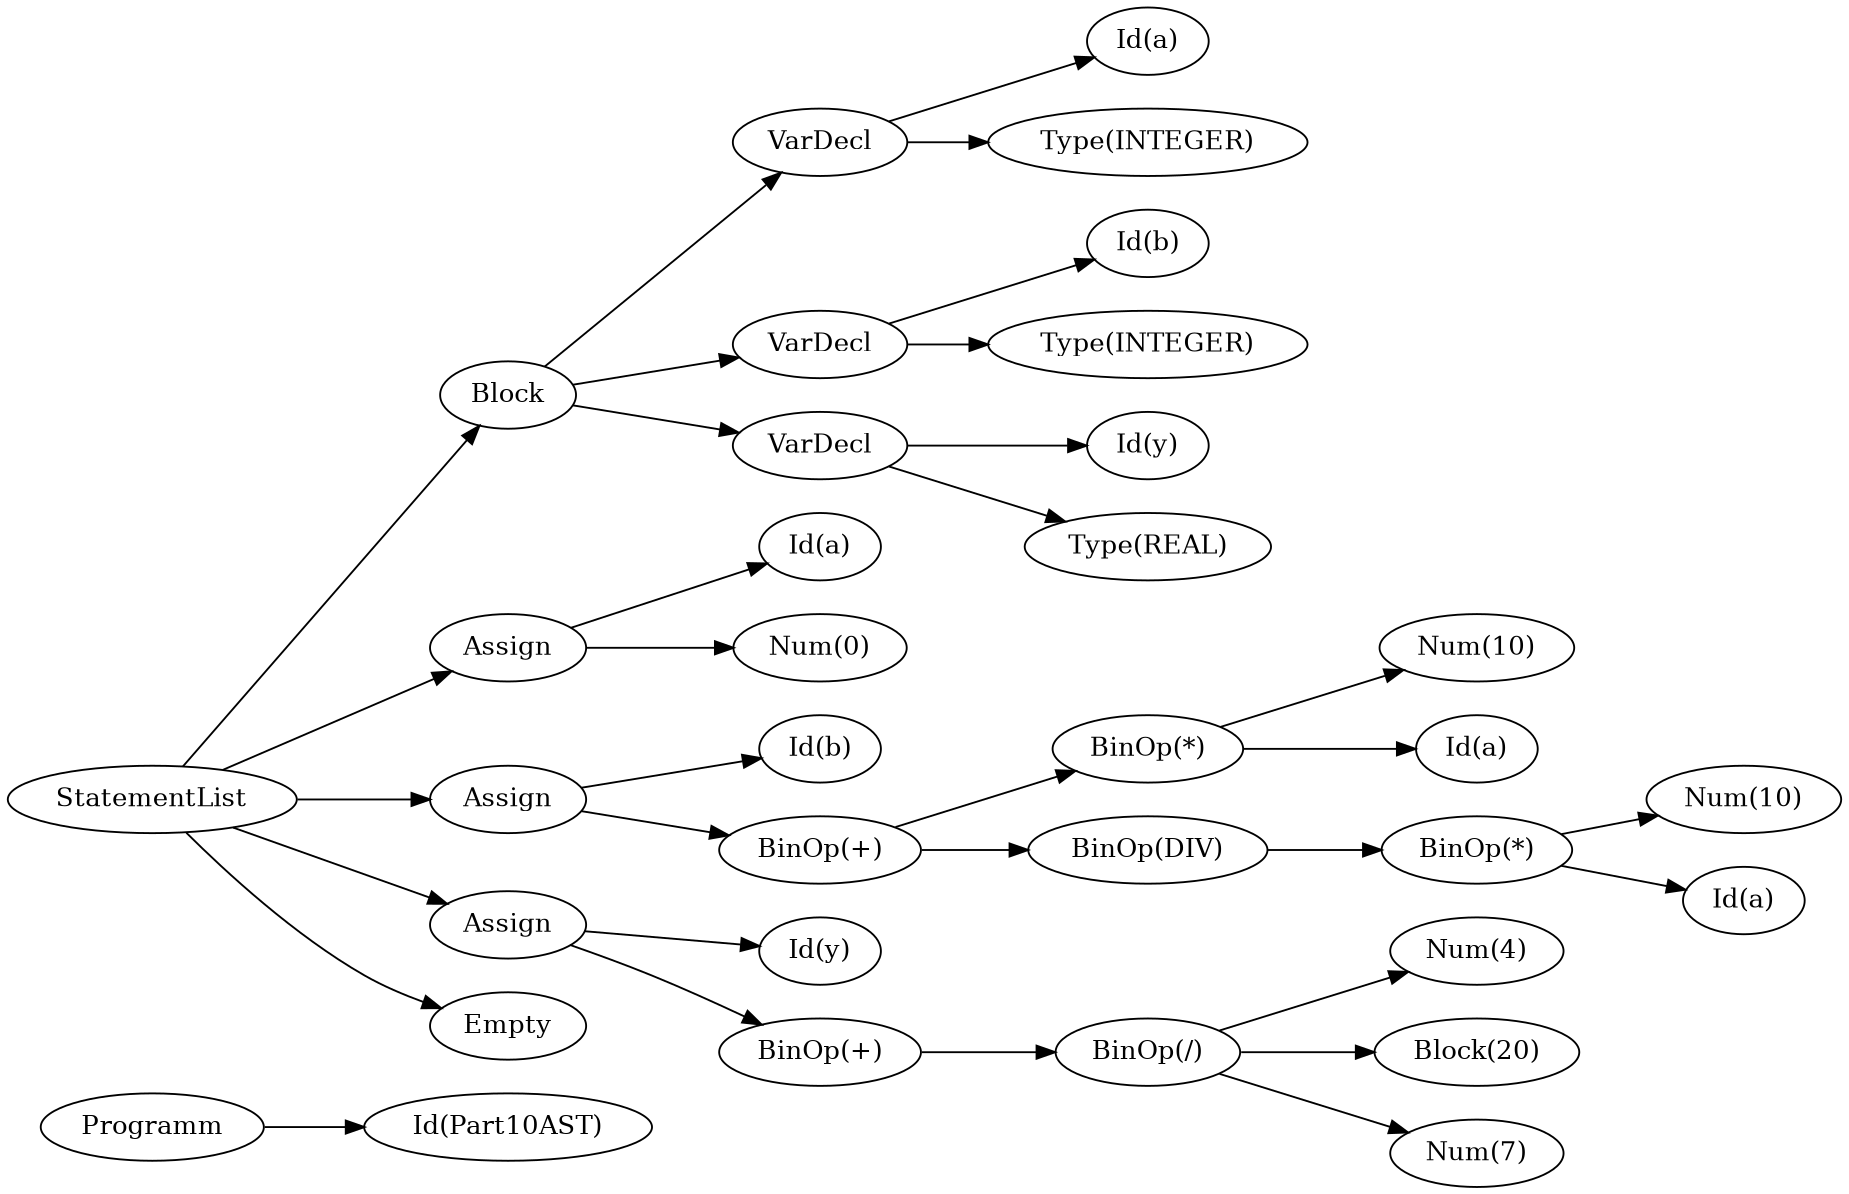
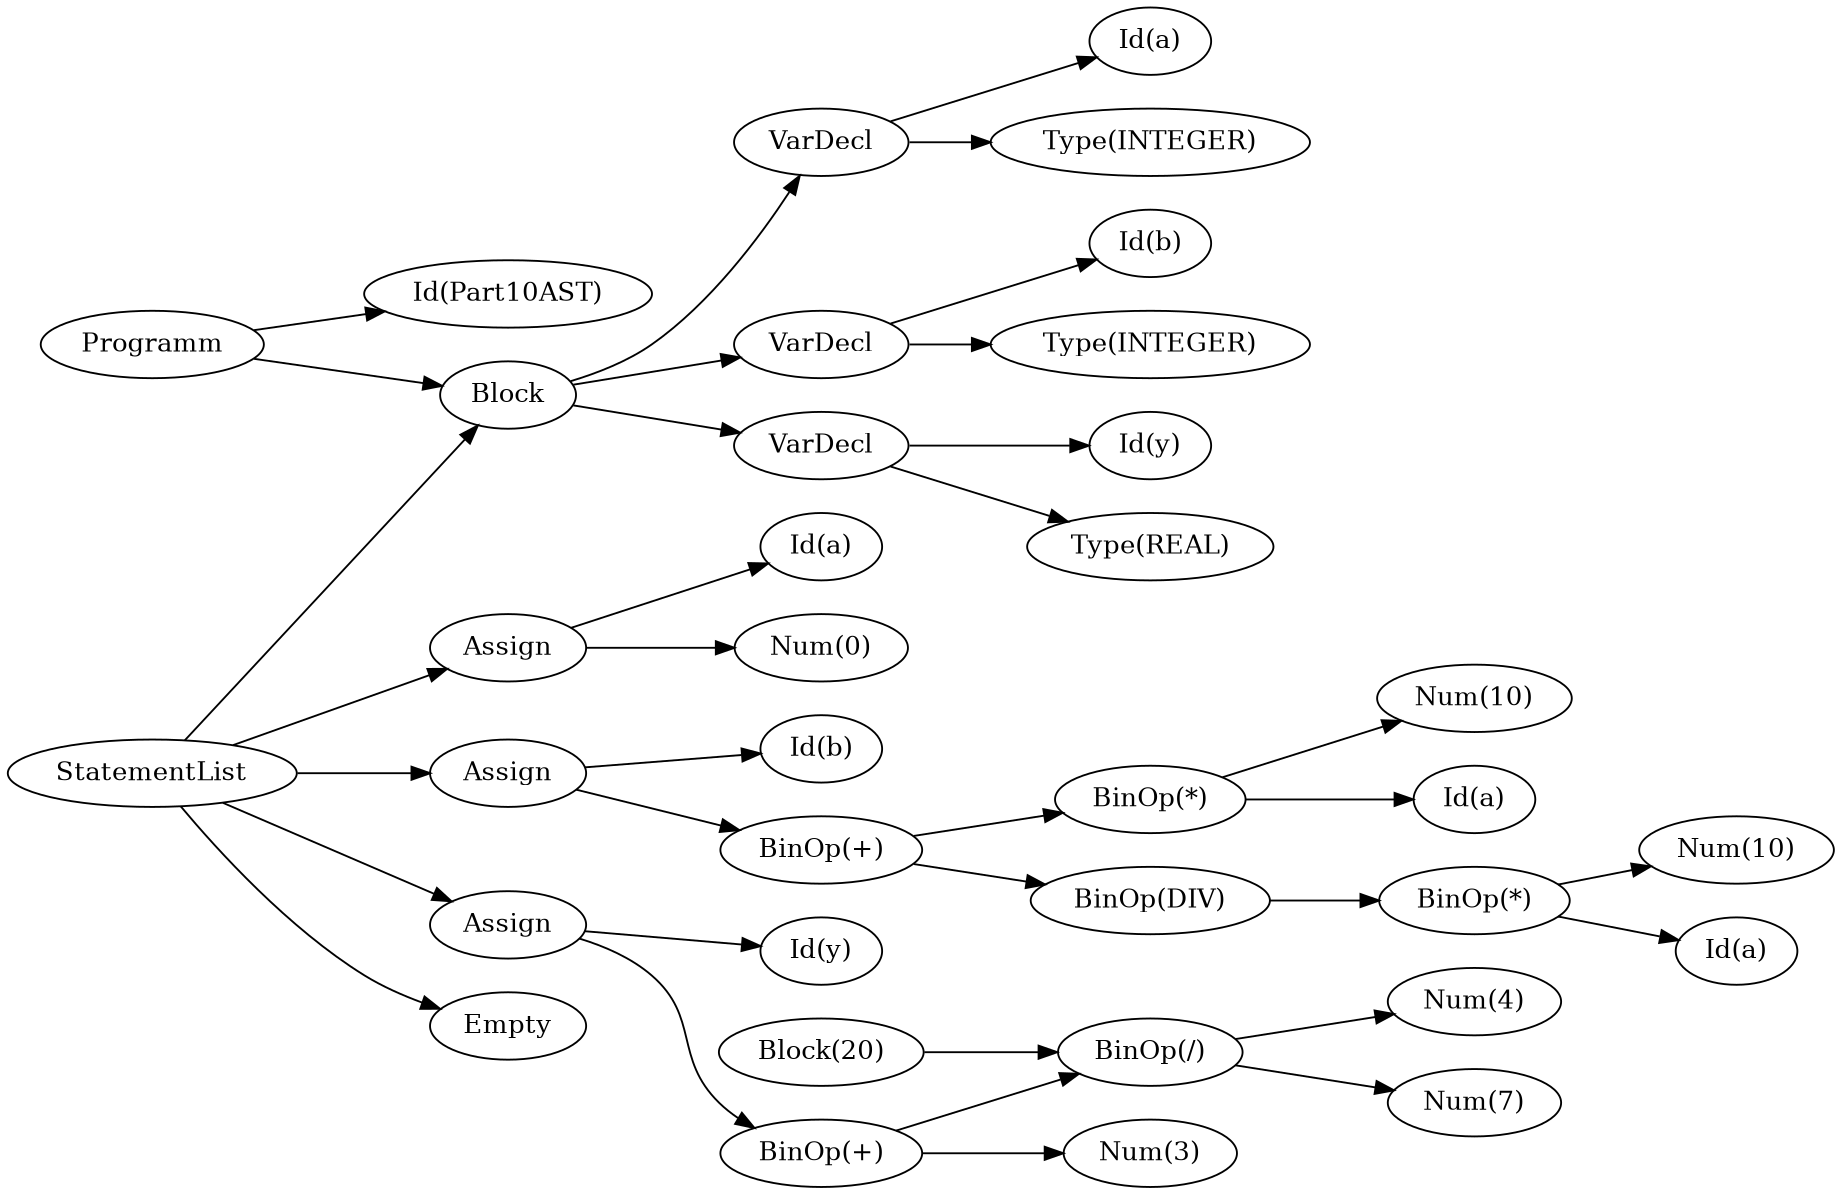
none -> (339, 371)
(1298, 1052) -> (981, 1052)
none -> (1150, 1153)
